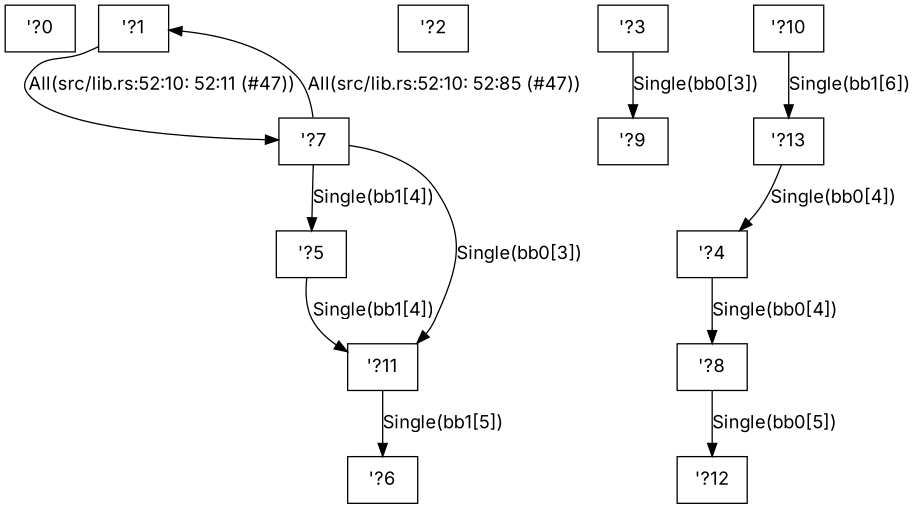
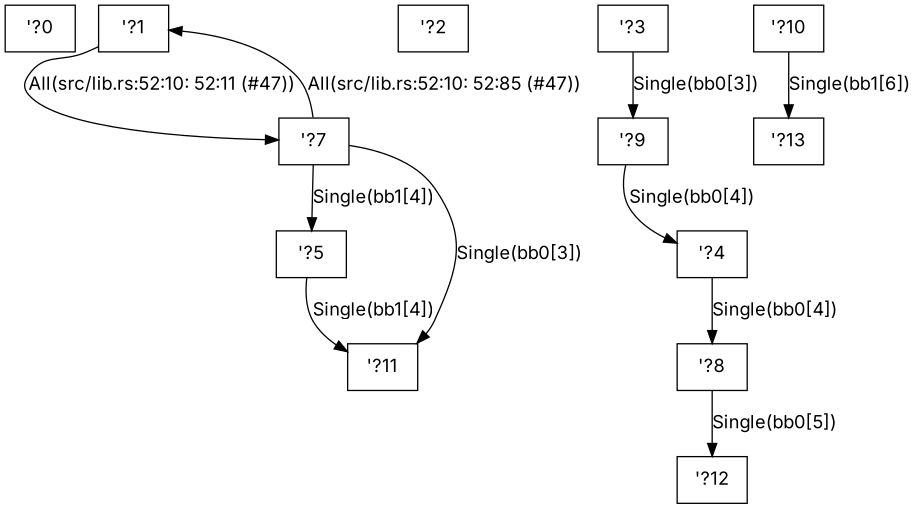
(768, 195) -> (630, 209)
(383, 480) -> none
